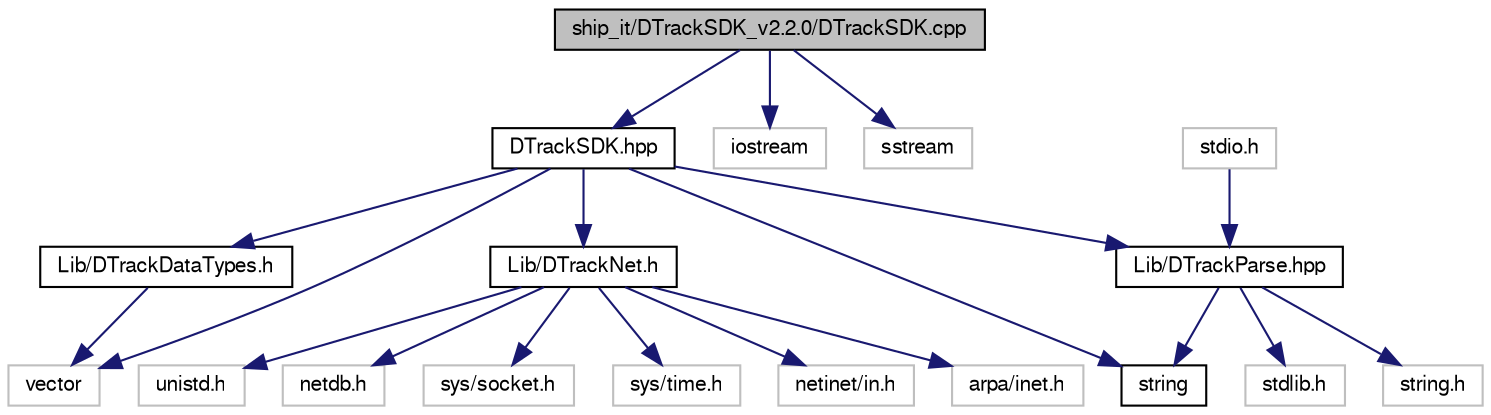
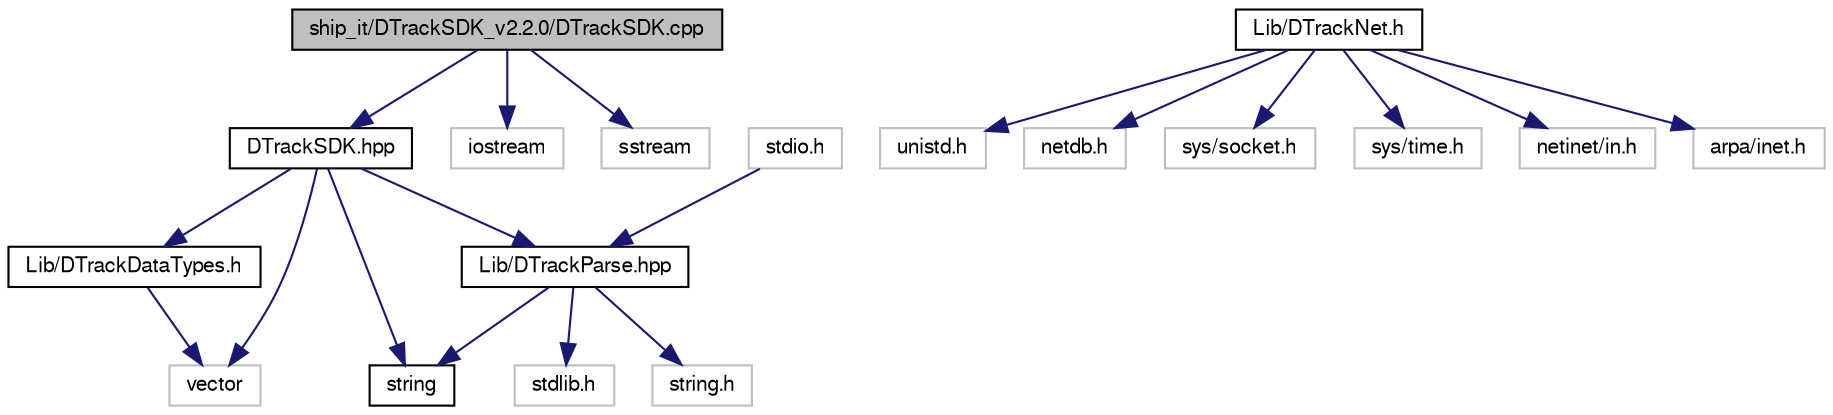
(584, 197) -> none
